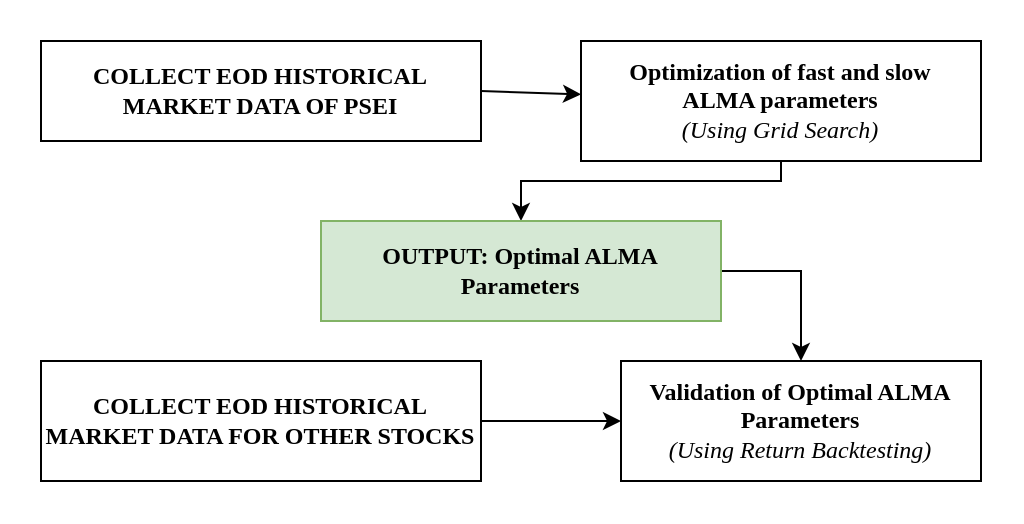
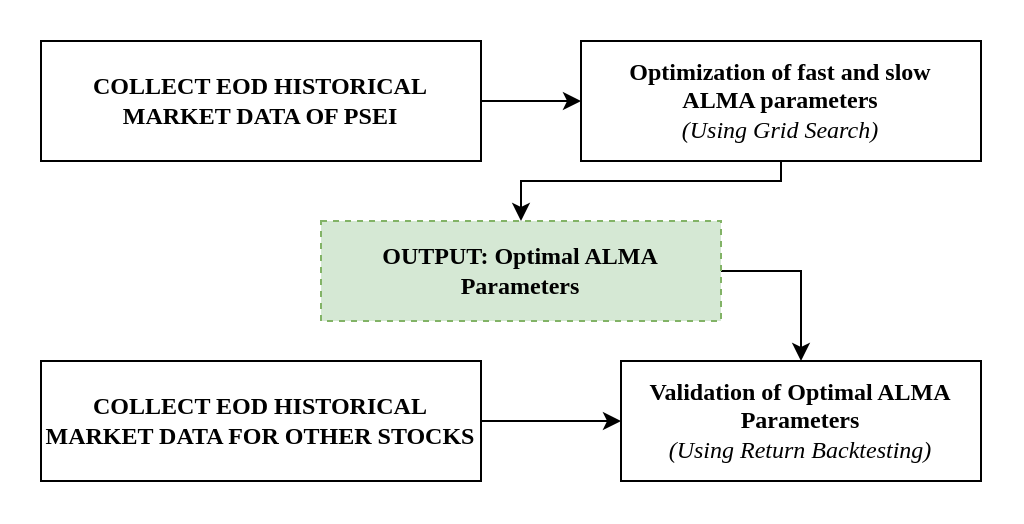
(261, 91) -> (261, 101)
(521, 271) -> (521, 271)
